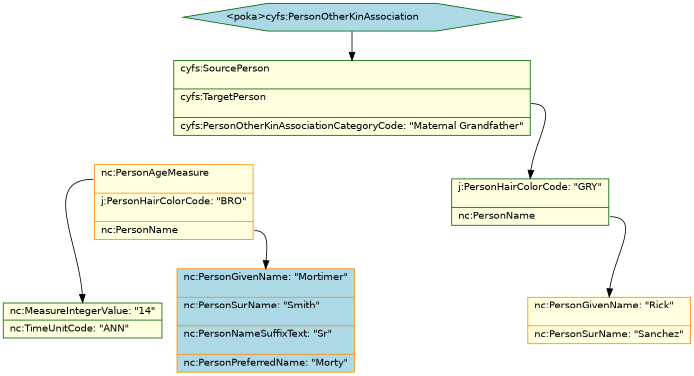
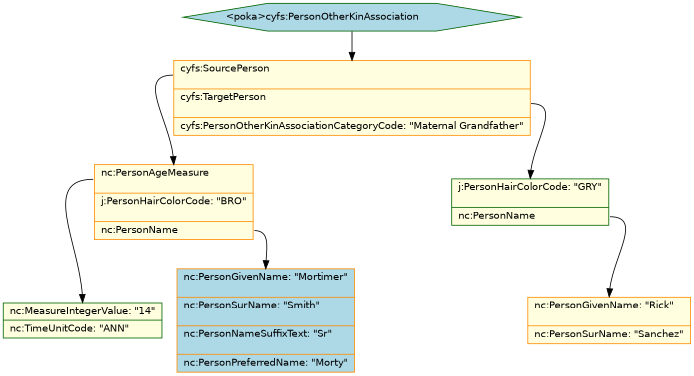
(352, 98) -> (352, 98)
none -> (160, 111)
